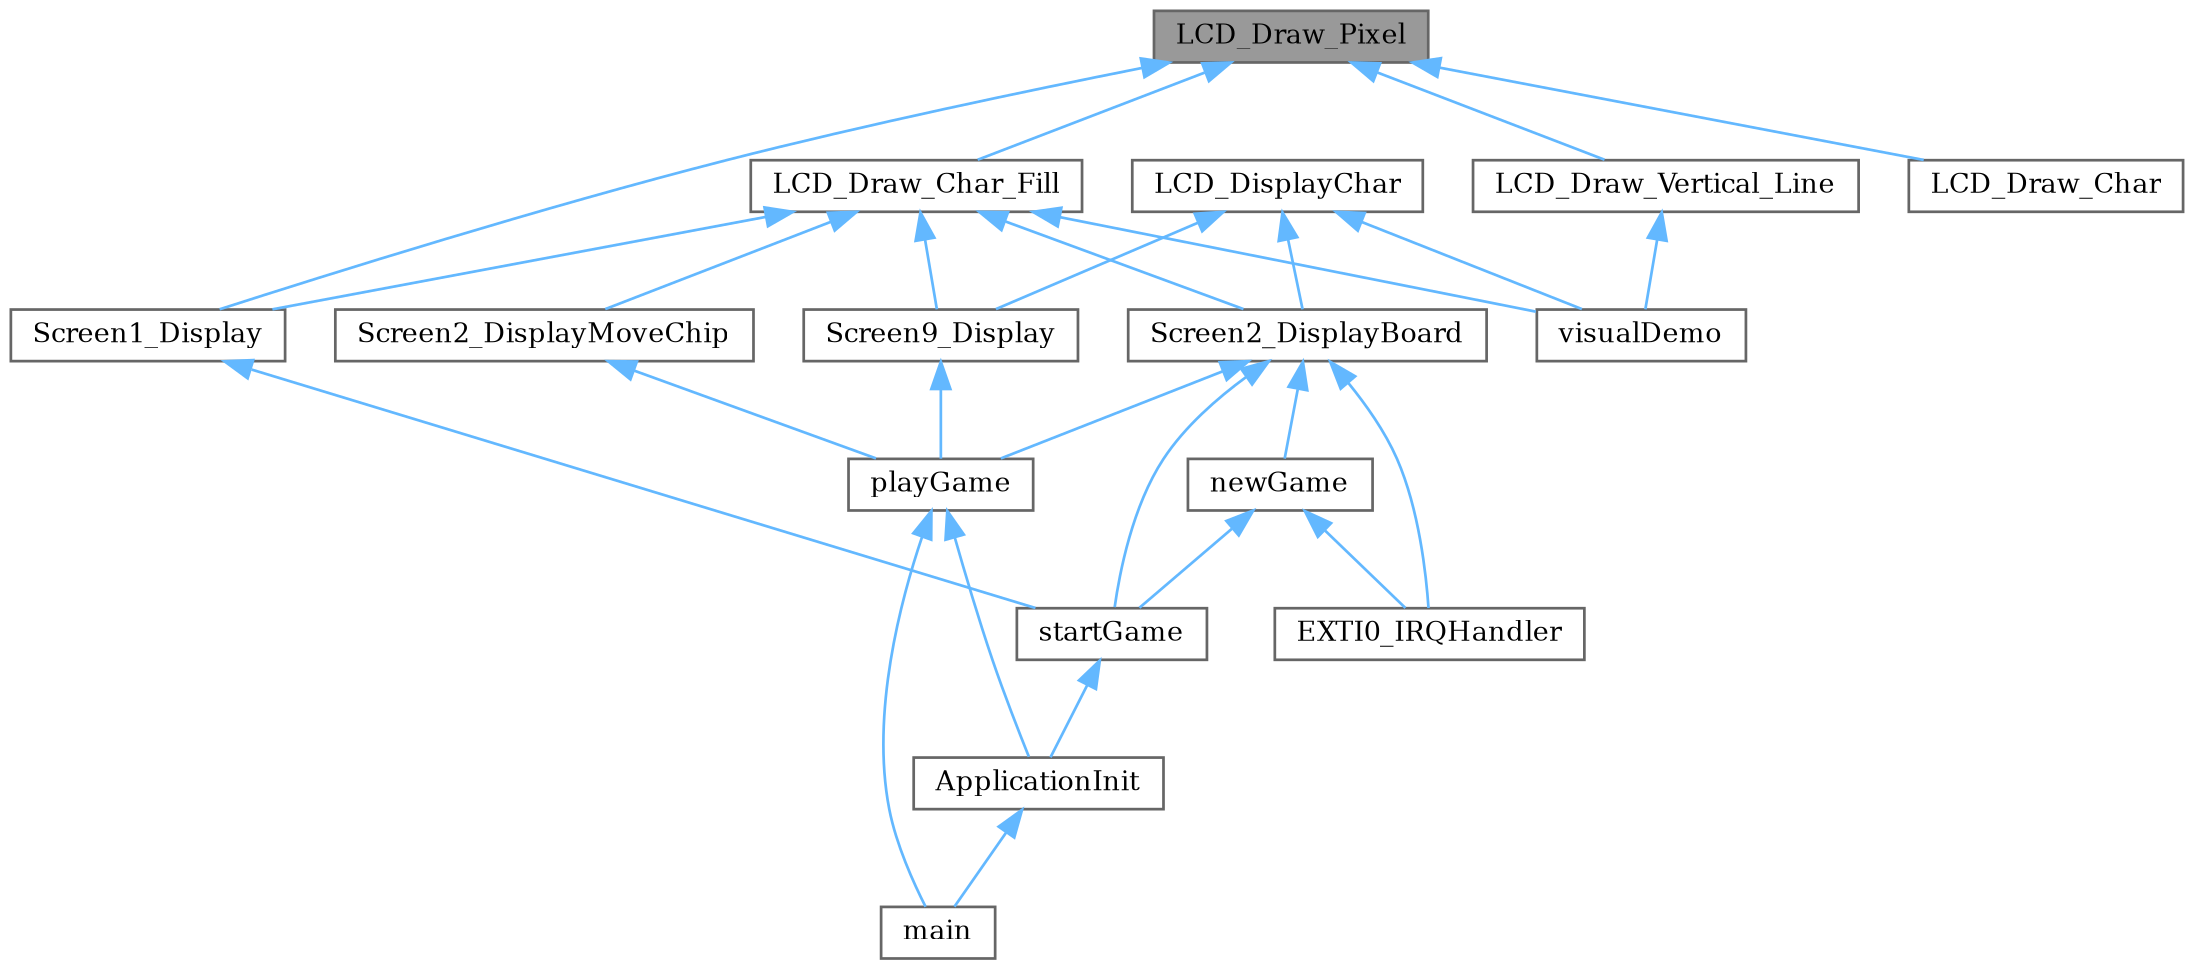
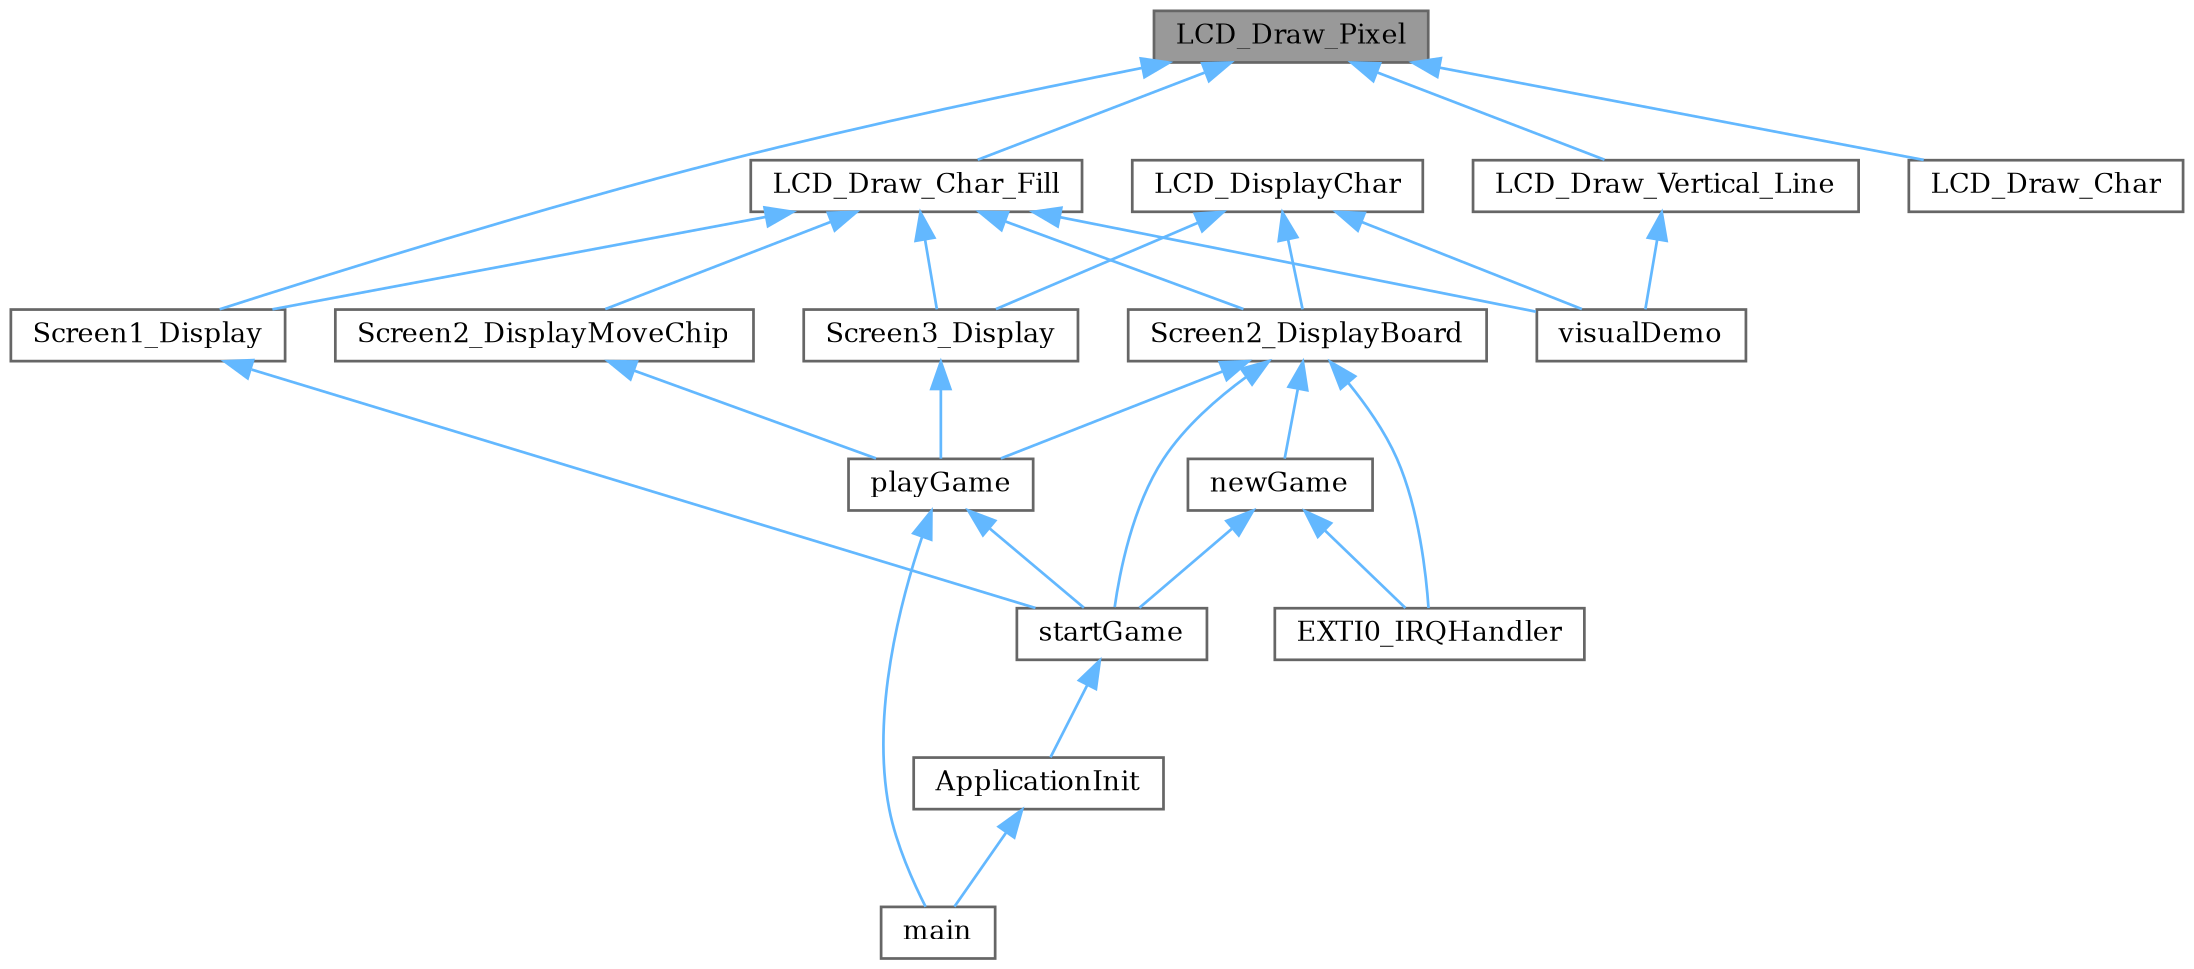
(941, 335) -> (941, 335)
(989, 648) -> (1037, 568)
